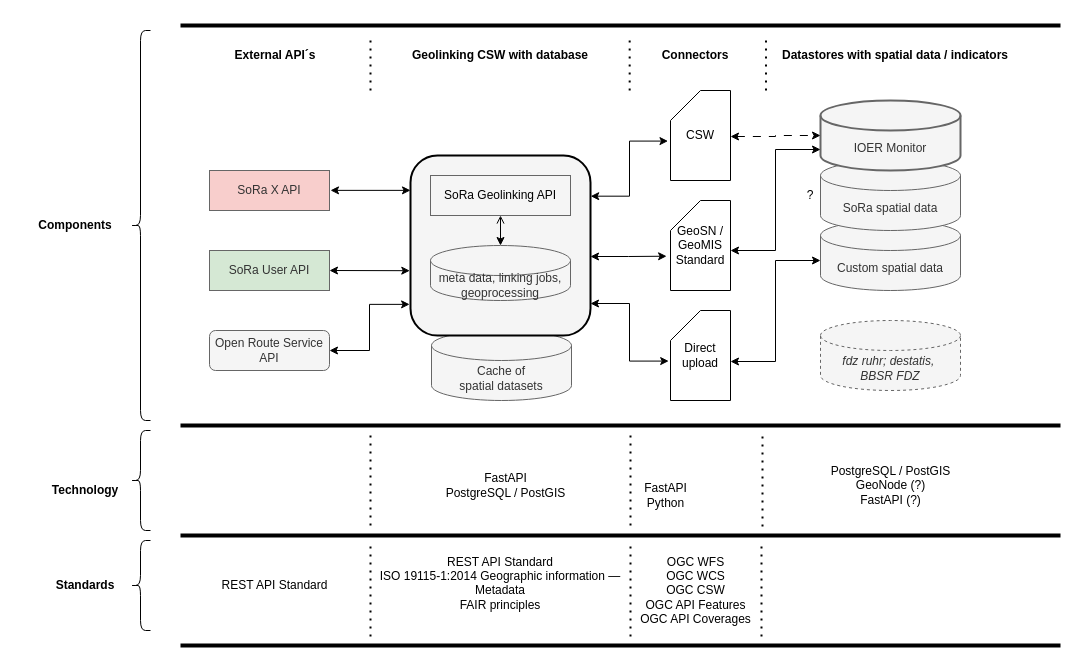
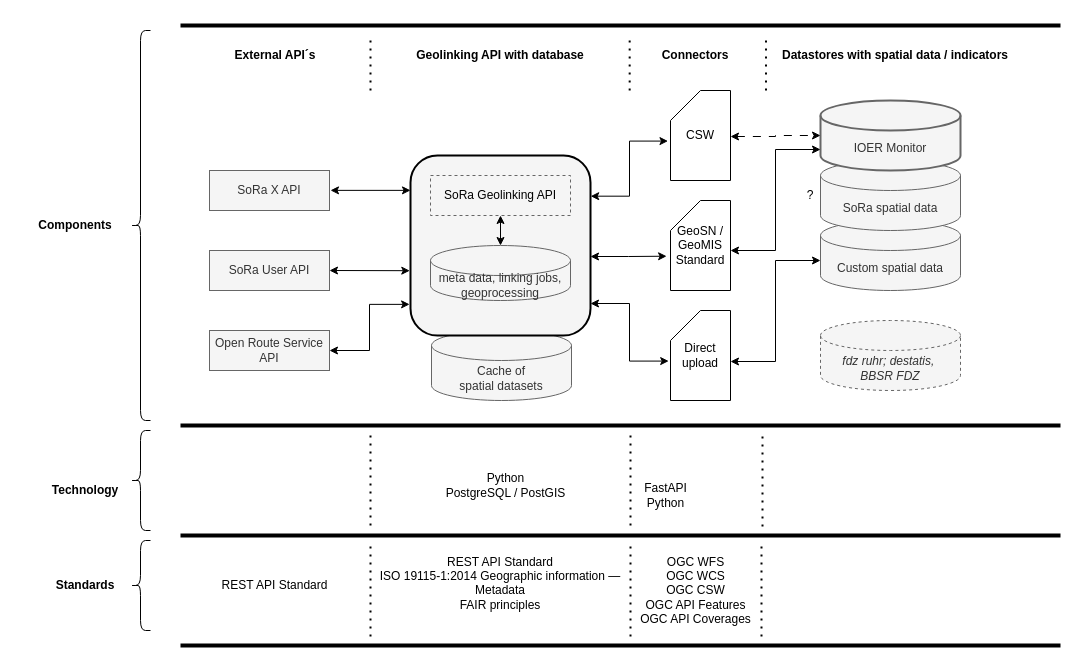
(501, 56) -> (501, 56)
(270, 191) -> (270, 191)
(501, 196) -> (501, 196)
(501, 221) -> (501, 223)
(270, 271) -> (270, 271)
(270, 351) -> (270, 351)
(506, 486) -> (506, 486)
(891, 486) -> none
